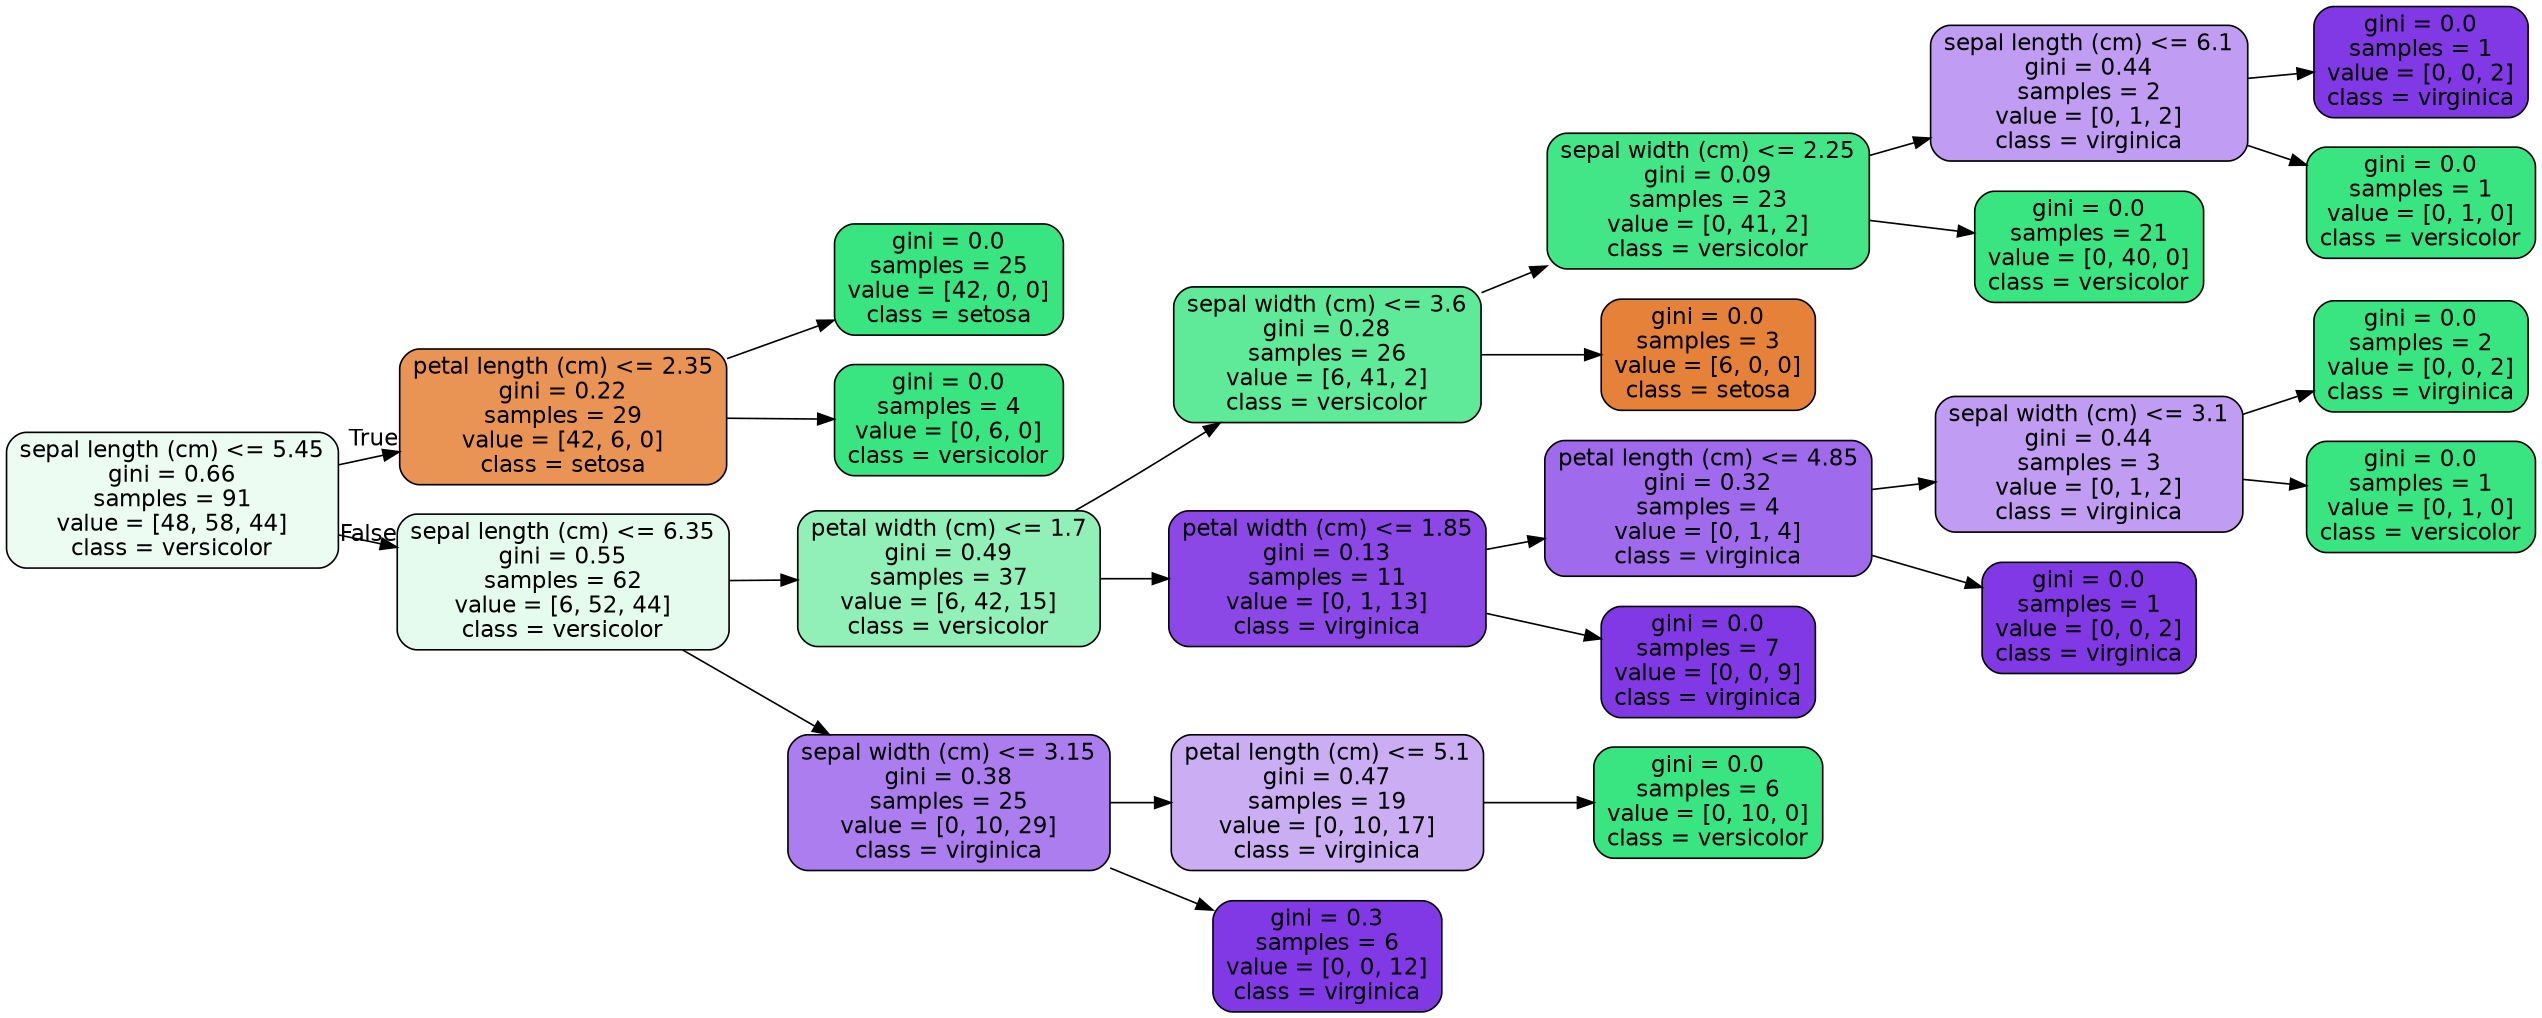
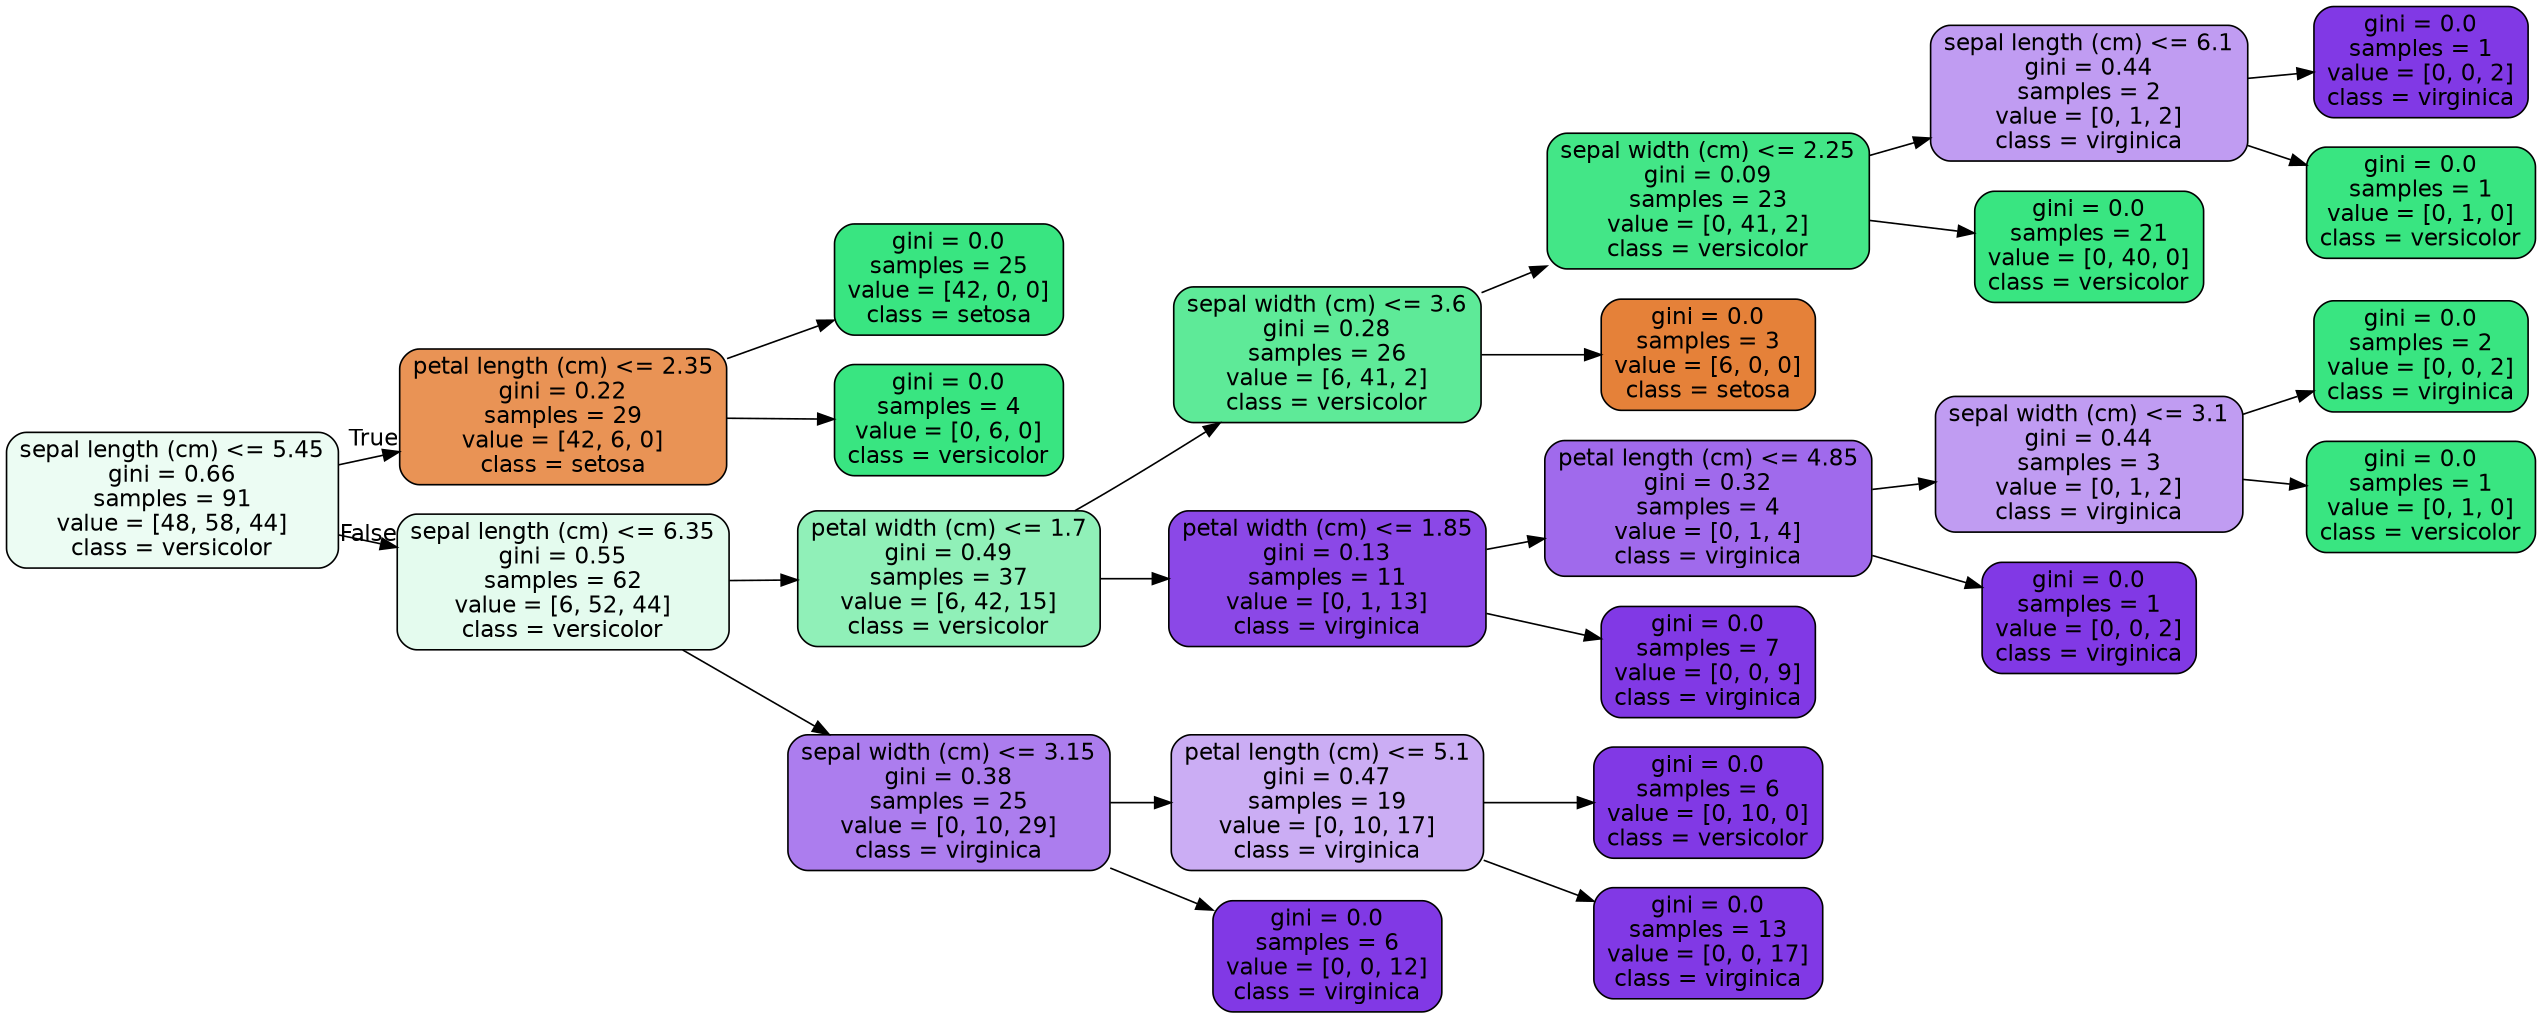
(1708, 803) -> (1708, 803)
none -> (1708, 943)
(1327, 956) -> (1327, 956)
